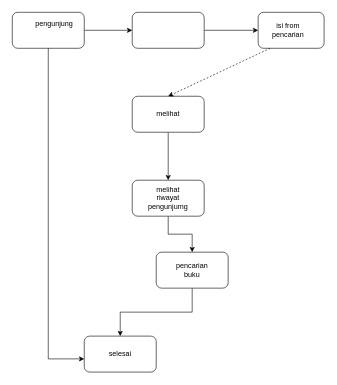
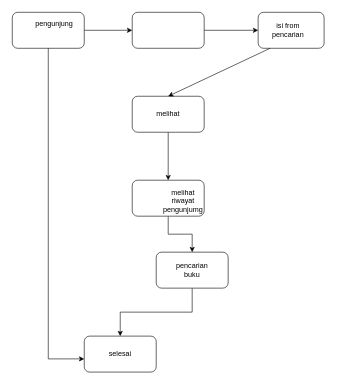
(221, 71) -> (221, 71)
(168, 198) -> (183, 201)
